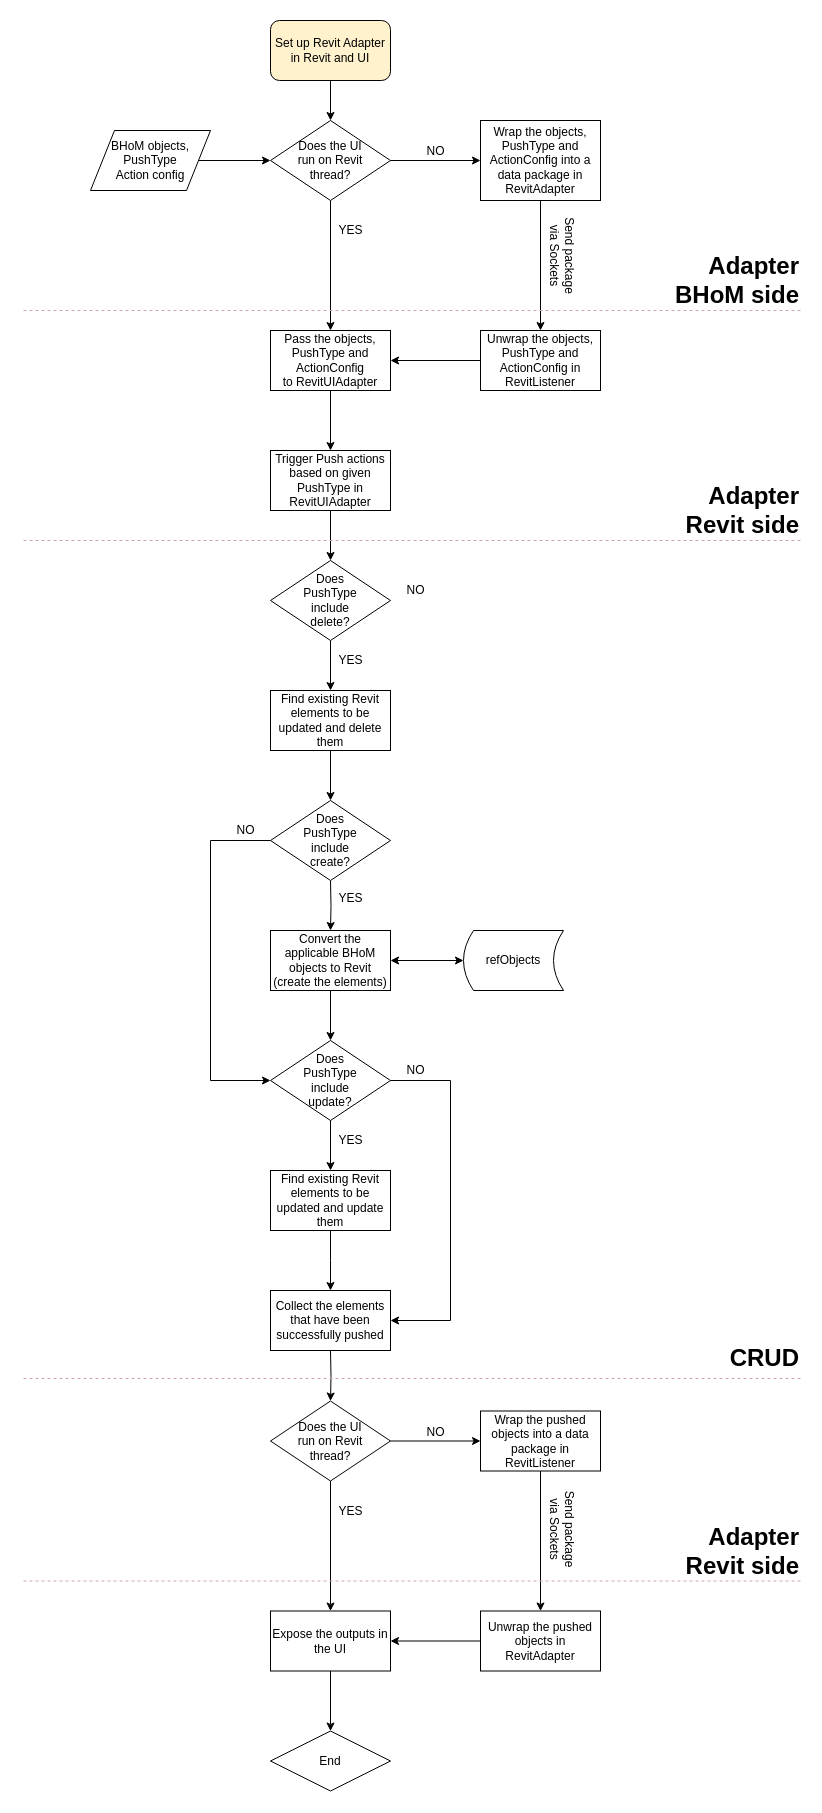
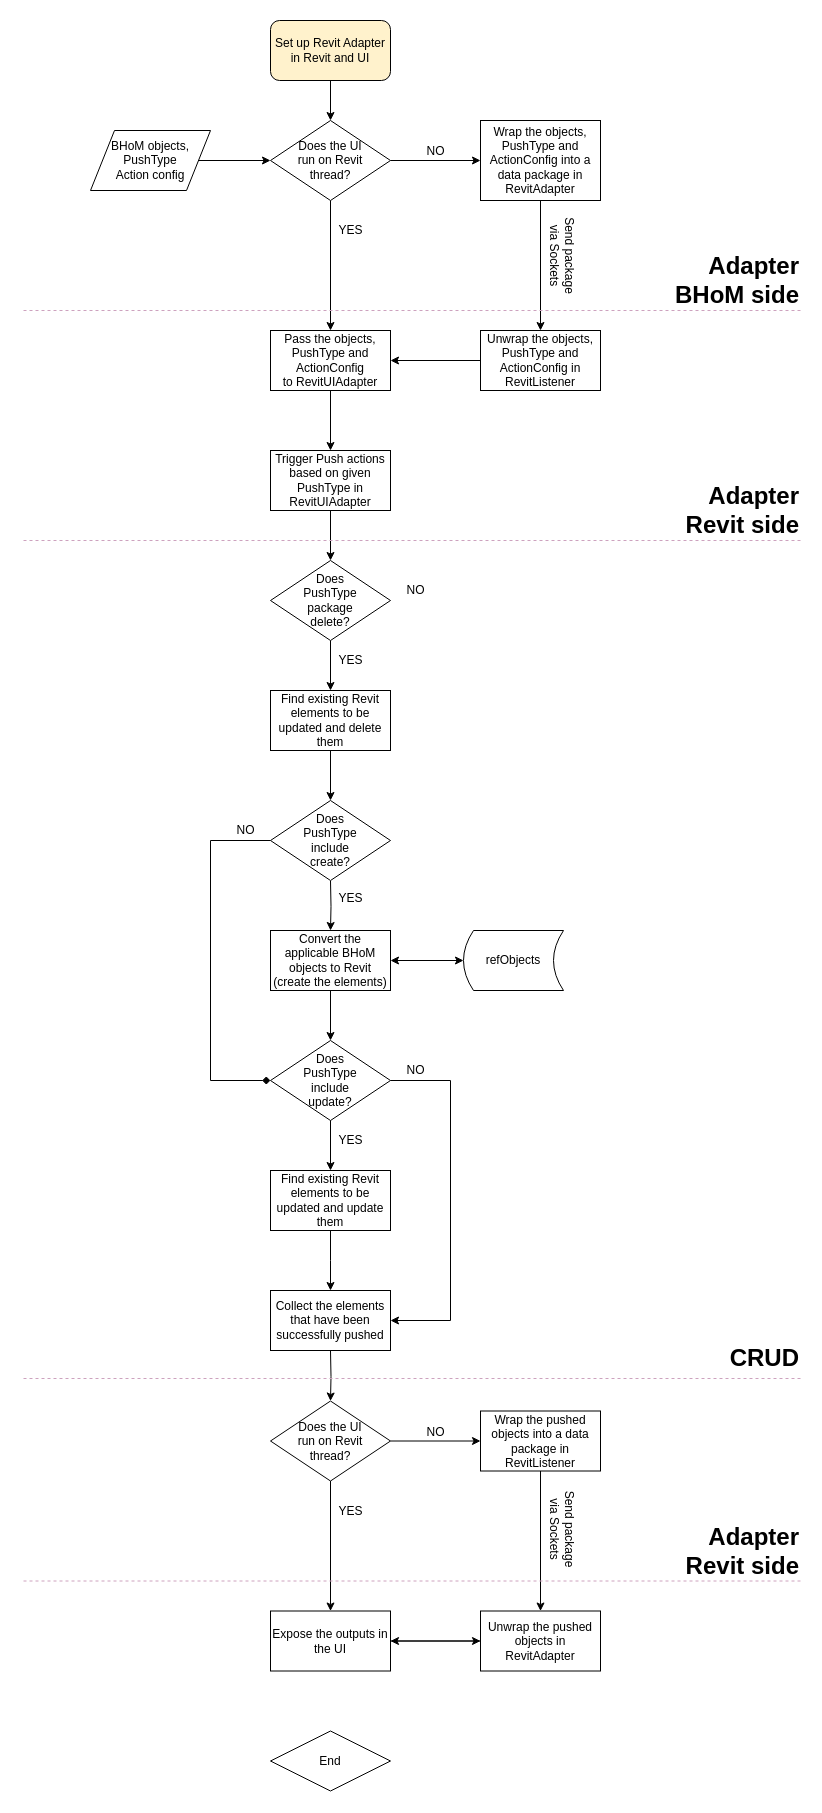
(331, 601) -> (331, 601)
(262, 1081) -> (262, 1081)
(331, 1697) -> (392, 1641)
